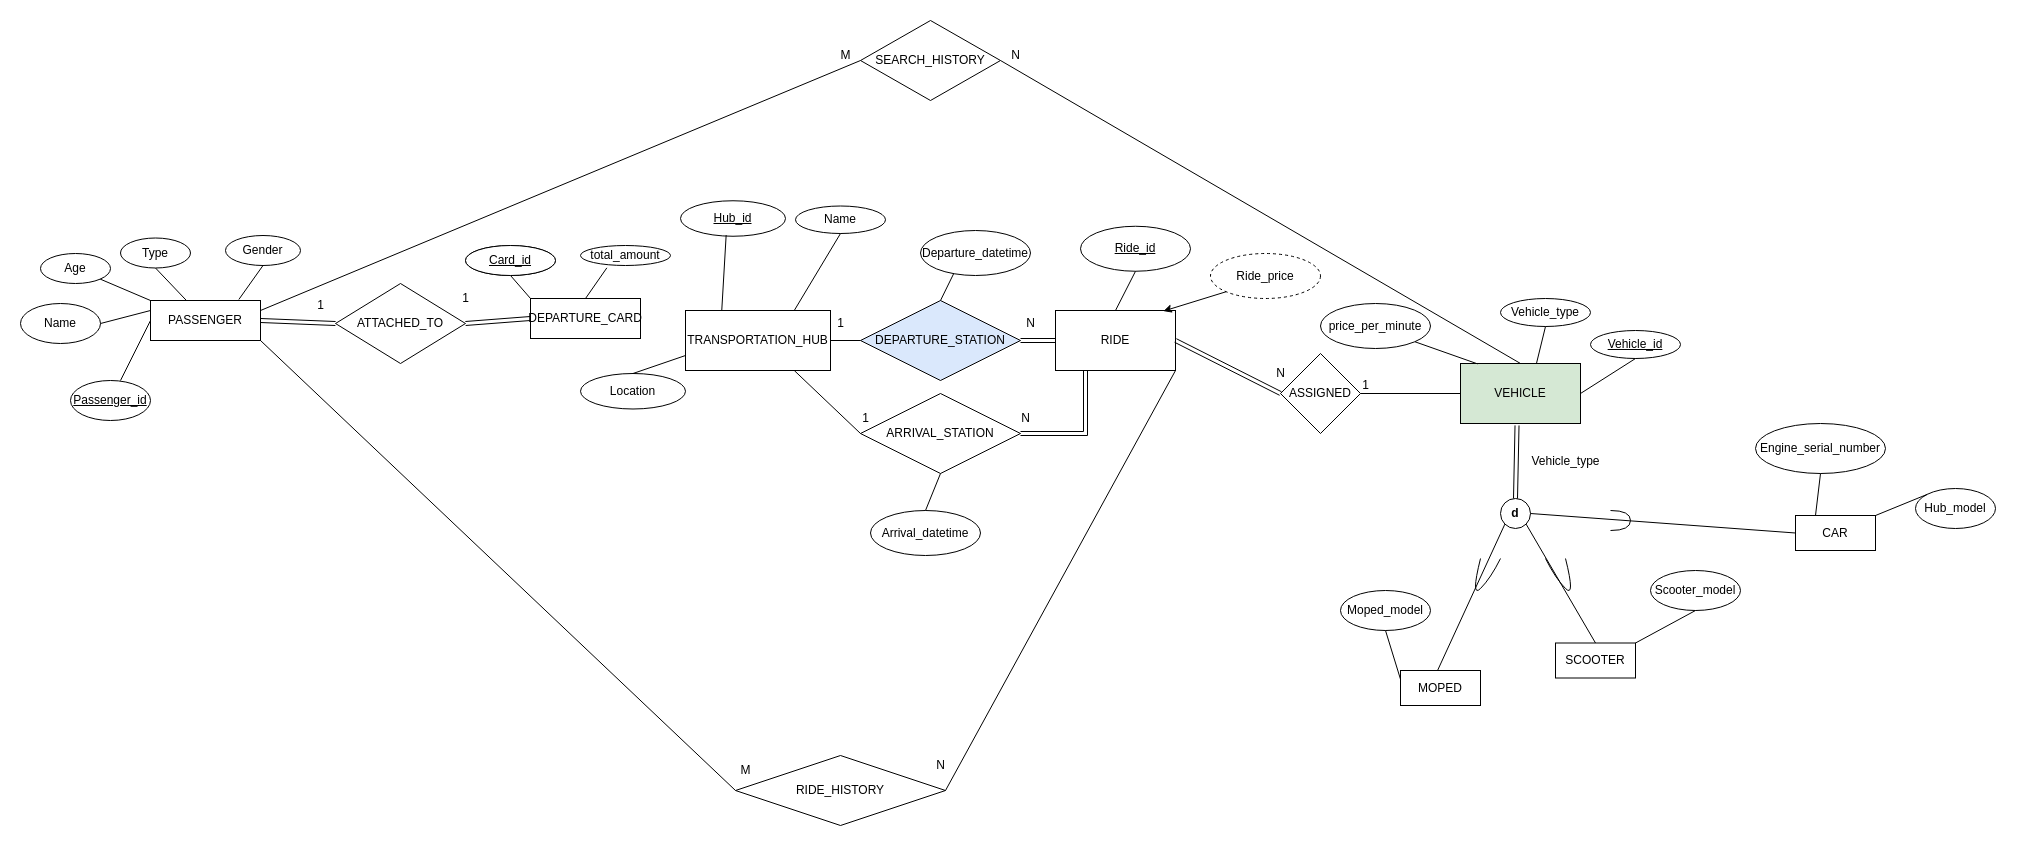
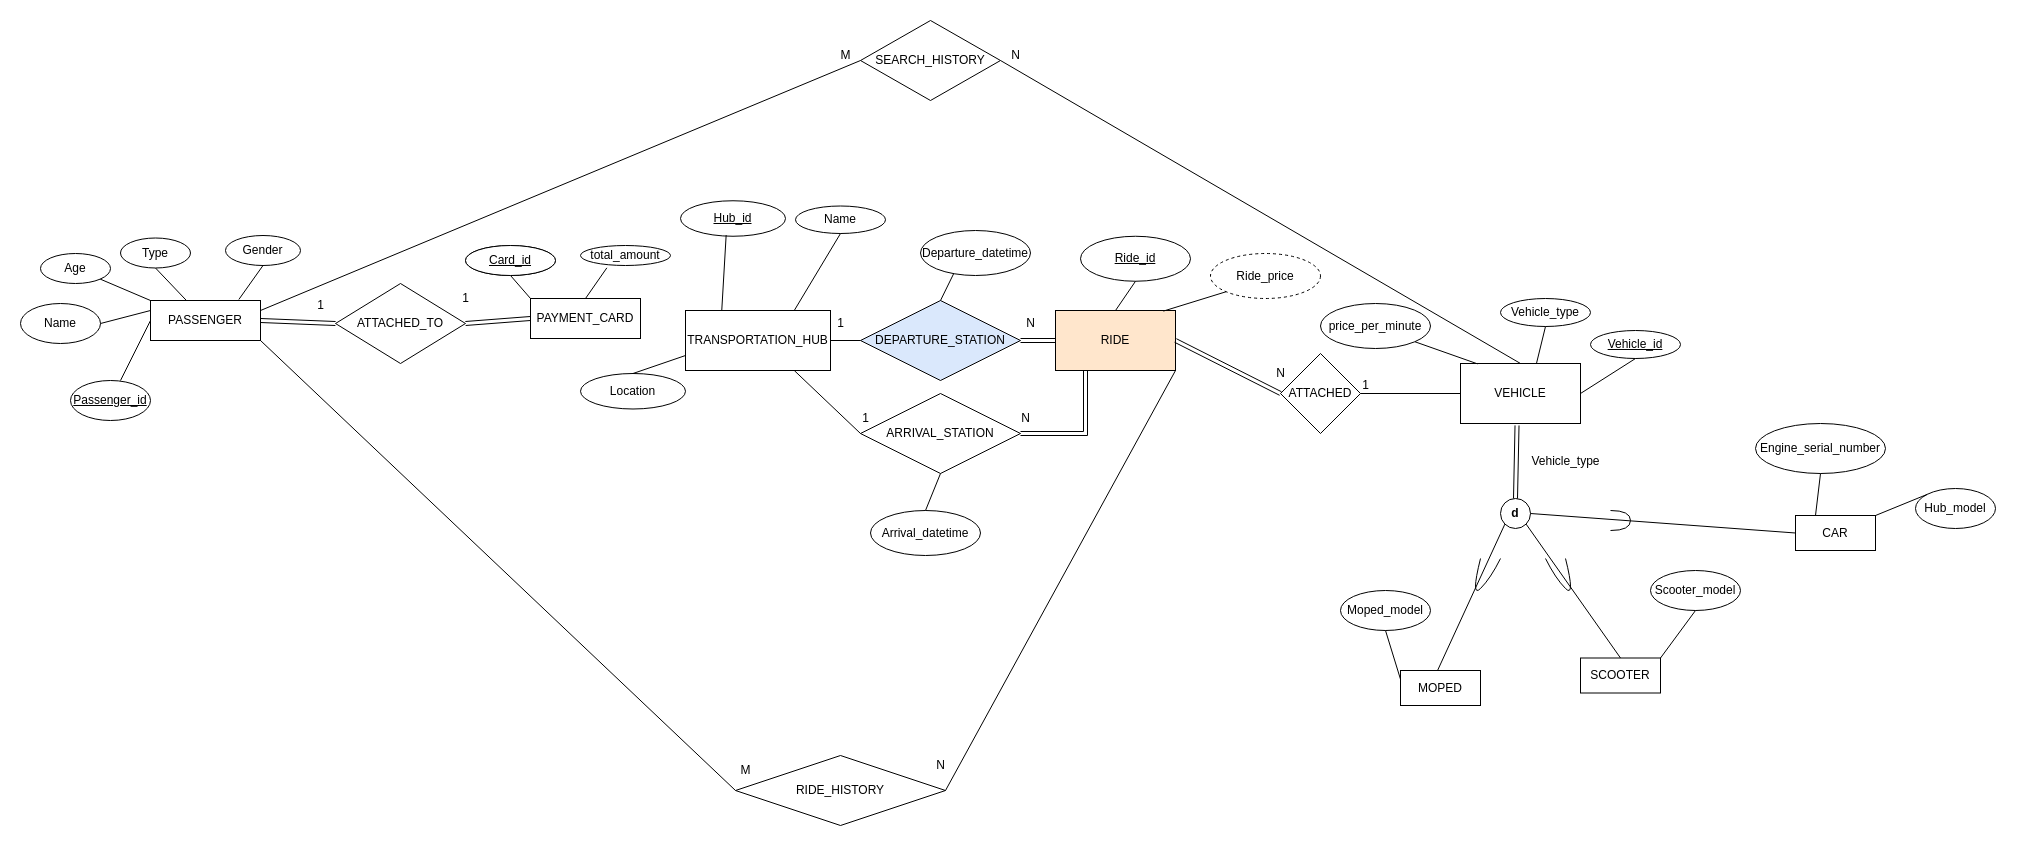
(1136, 249) -> (1136, 259)
(1170, 309) -> (1167, 310)
(586, 319) -> (586, 319)
(1116, 341) -> (1116, 341)
(1321, 394) -> (1321, 394)
(1521, 394) -> (1521, 394)
(1596, 661) -> (1621, 676)
